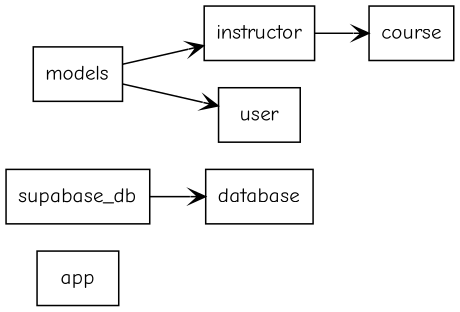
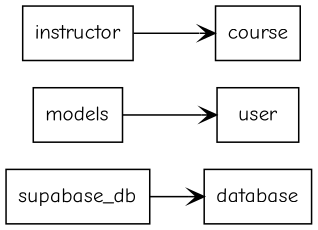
(156, 57) -> none
(78, 278) -> none
